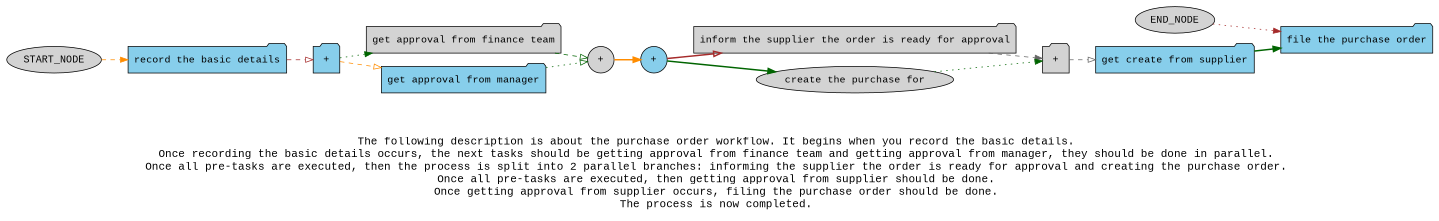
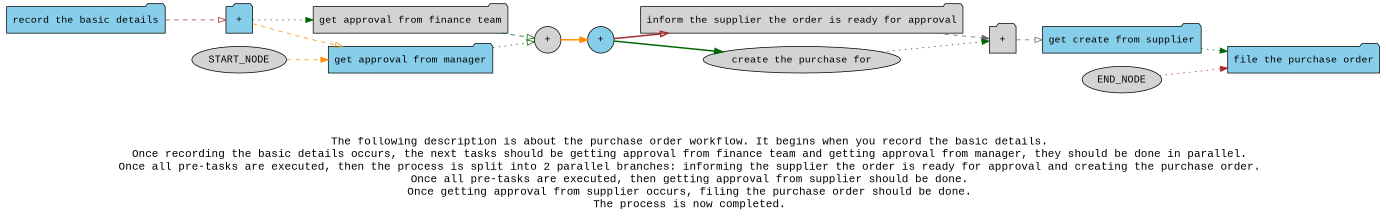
(1264, 50) -> (1211, 50)
(111, 60) -> (304, 60)
